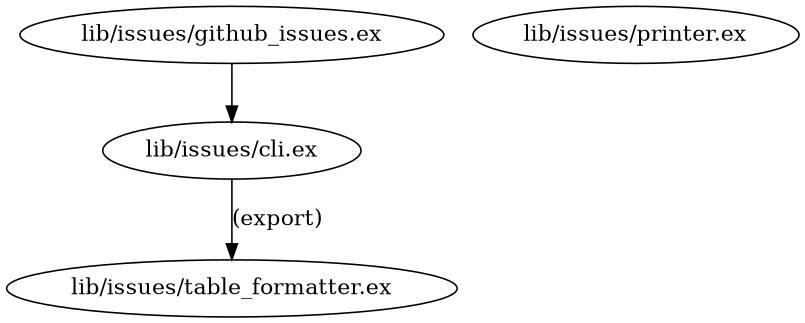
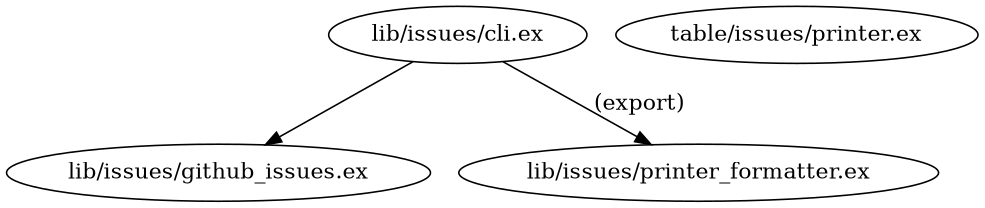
(636, 35) -> (797, 35)
(232, 85) -> (346, 99)
(232, 288) -> (699, 173)
